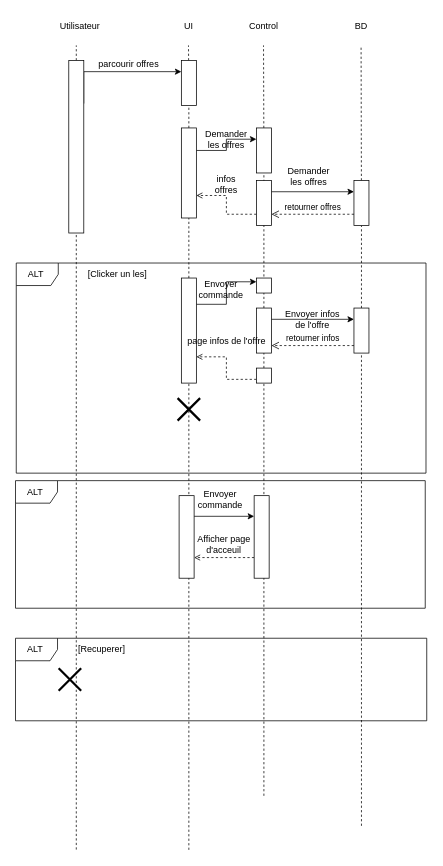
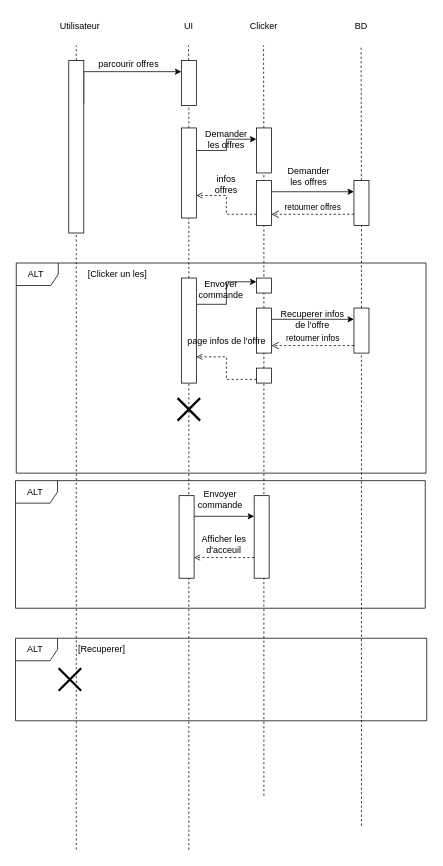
(264, 27) -> (264, 27)
(312, 319) -> (312, 319)
(224, 544) -> (224, 544)
